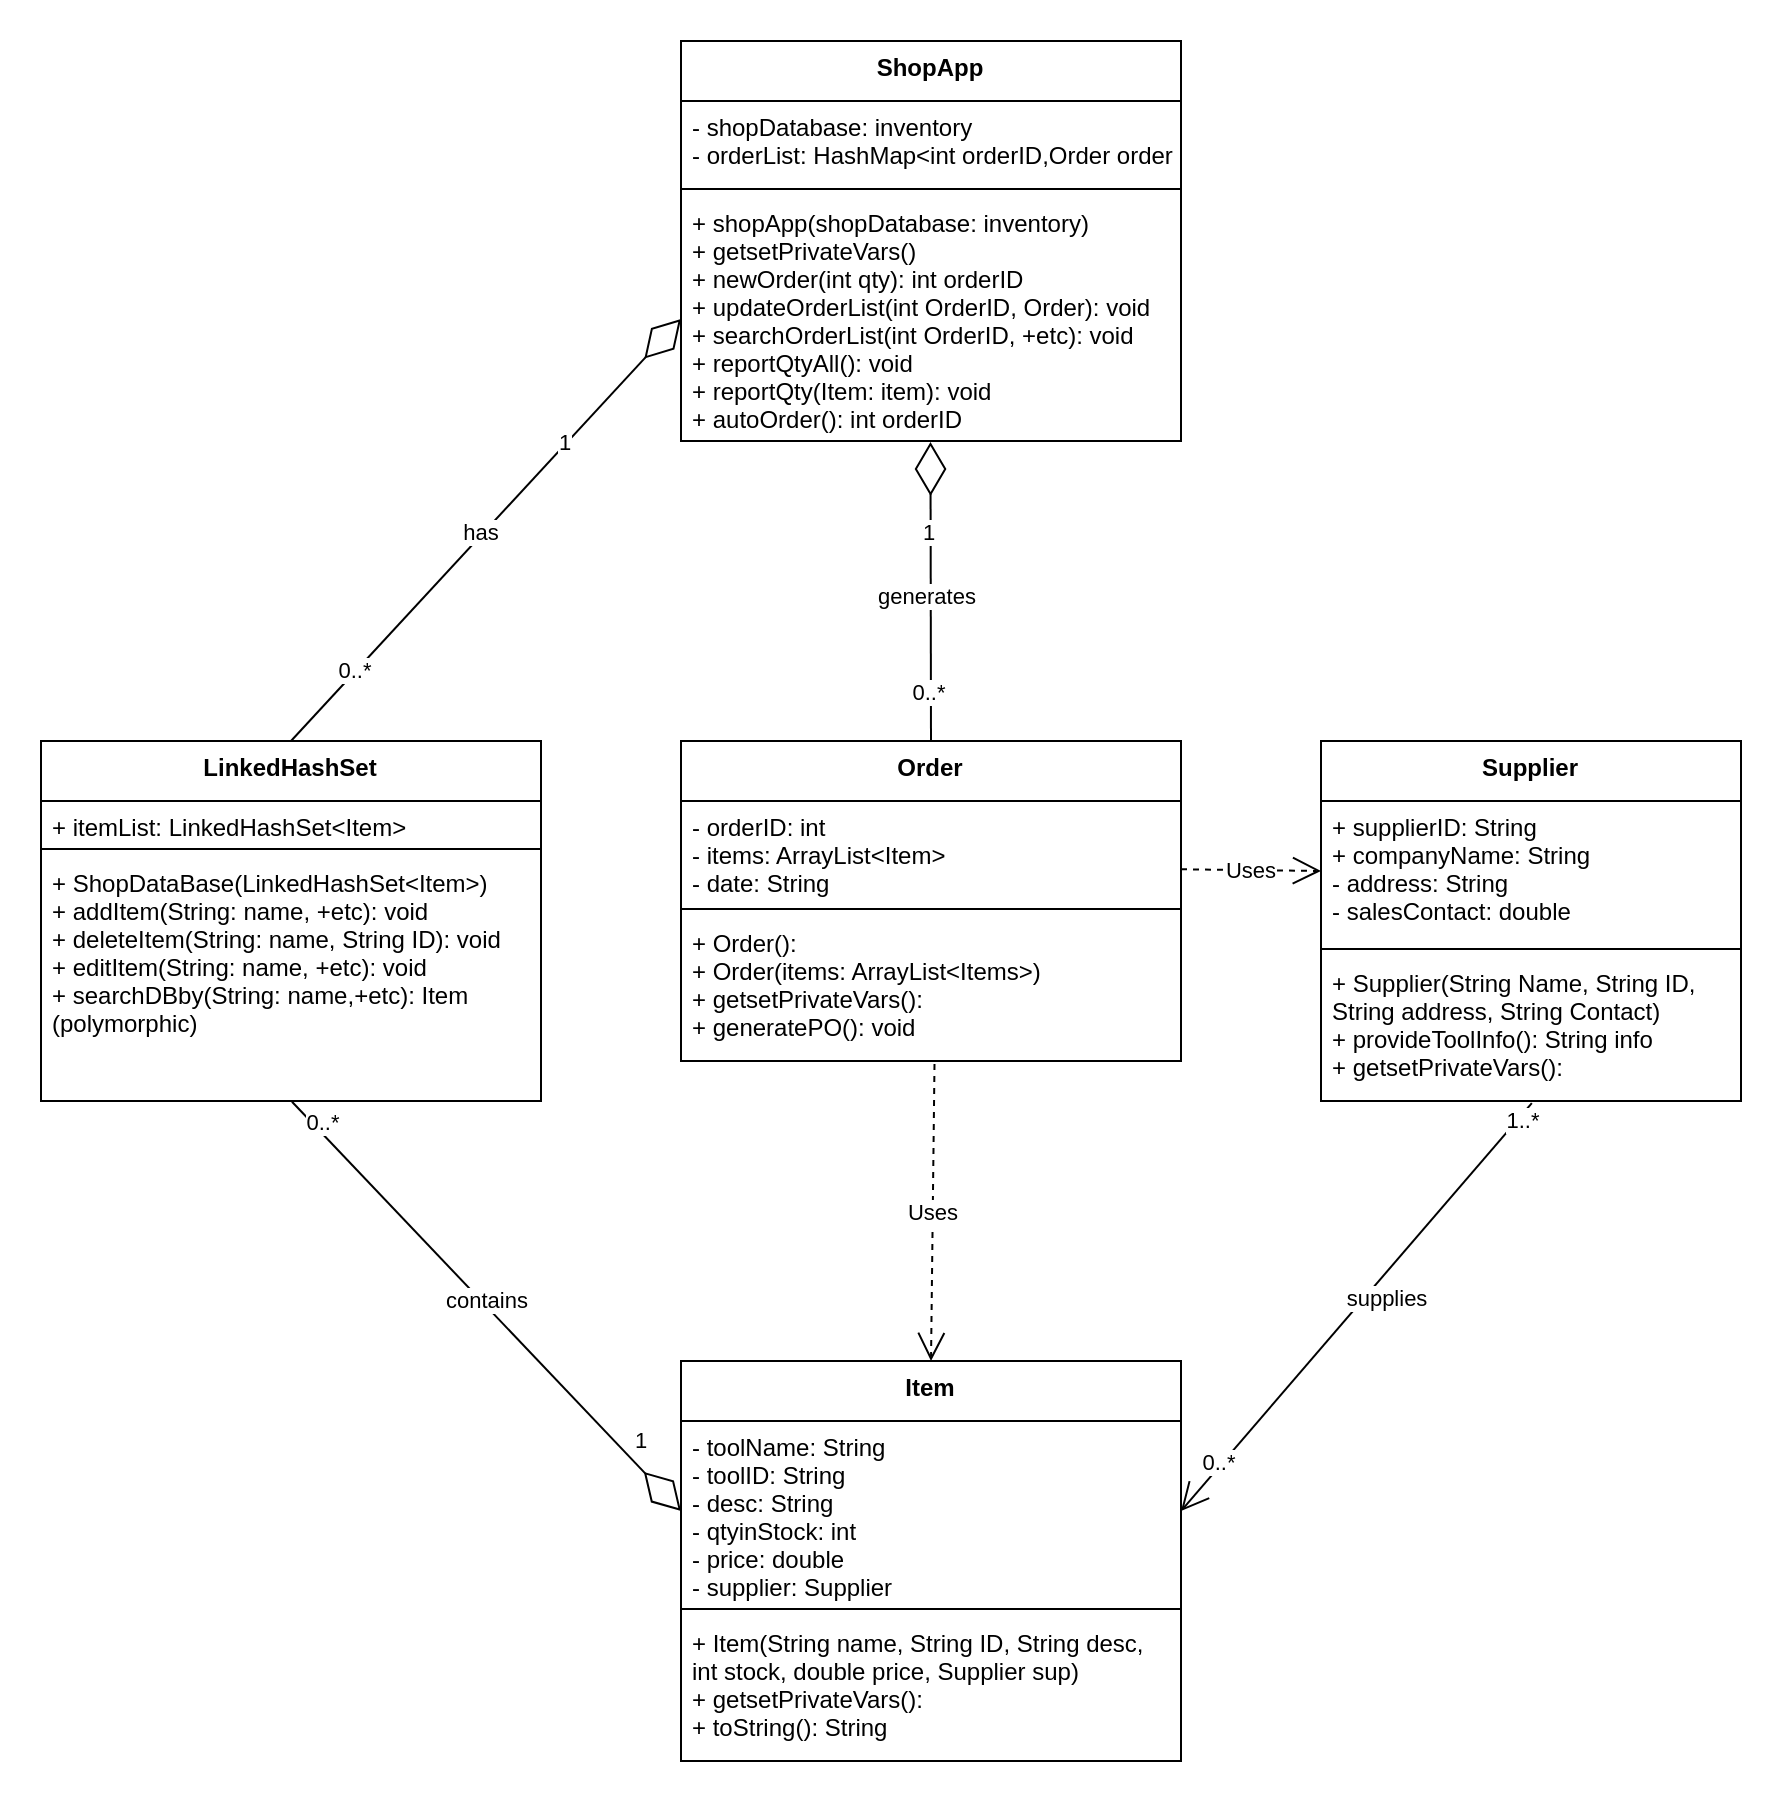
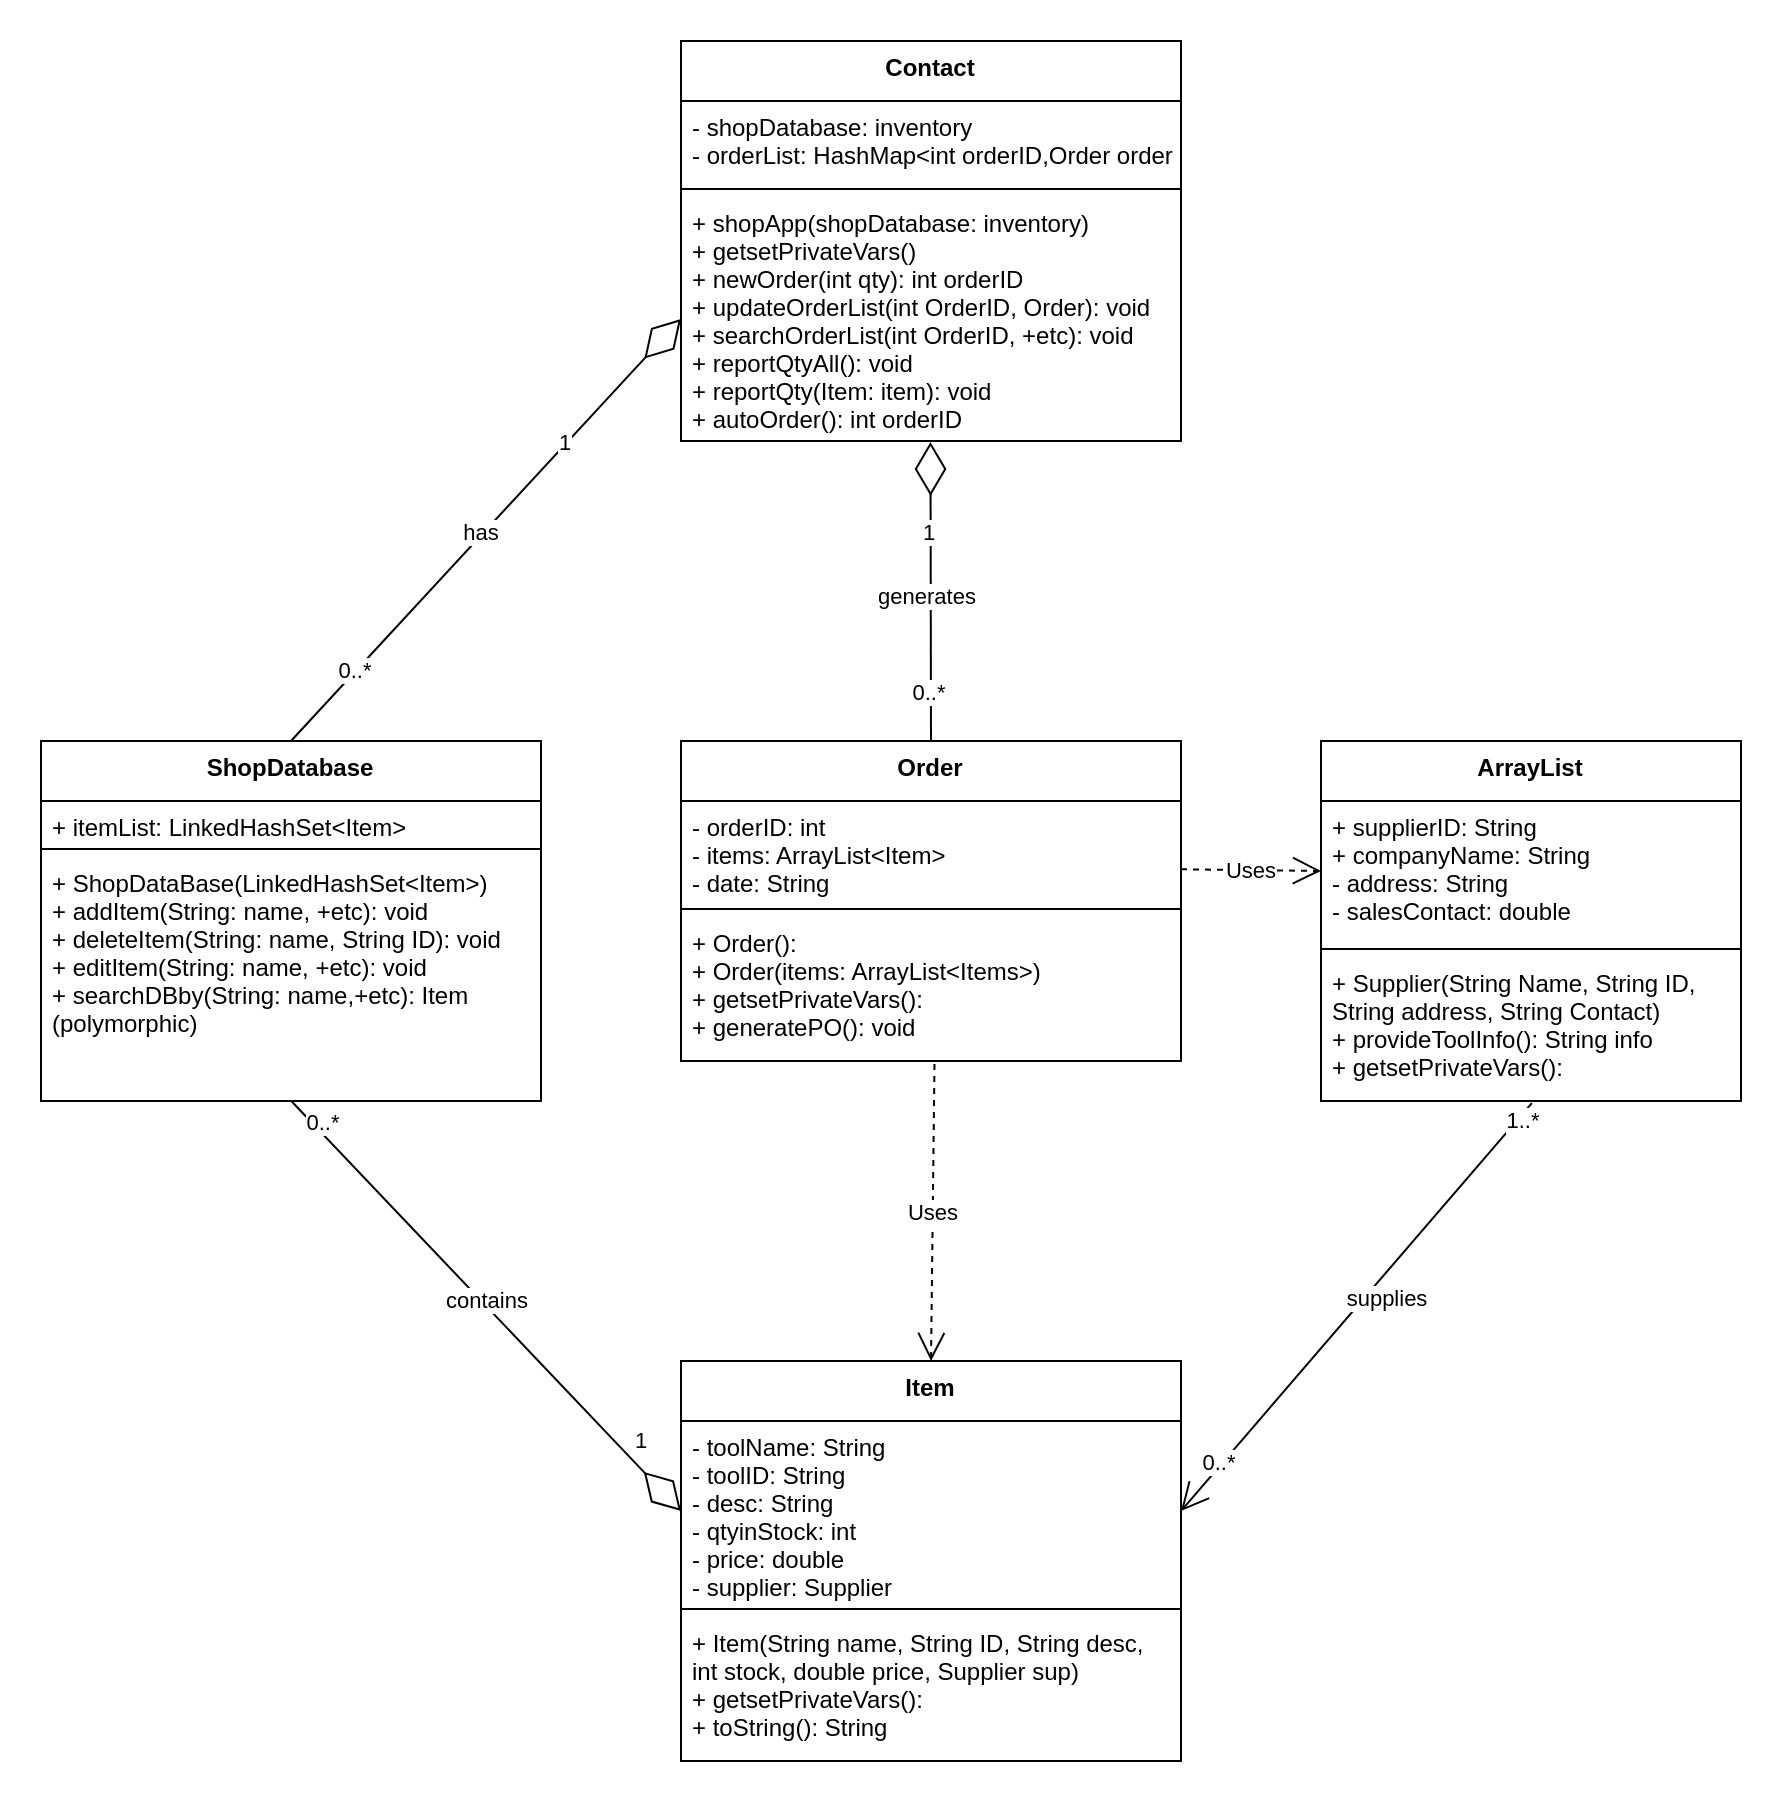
(930, 68) -> (930, 68)
(290, 768) -> (290, 768)
(1530, 768) -> (1530, 768)
